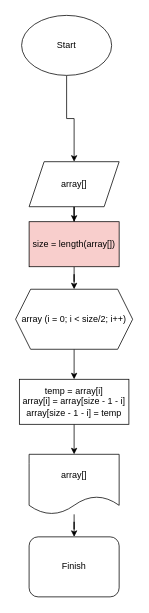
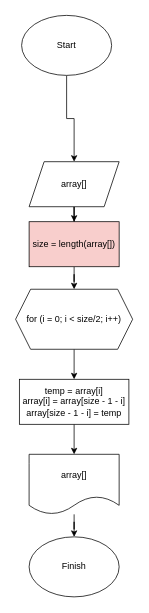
(74, 319) -> (74, 319)
(74, 567) -> (74, 567)
